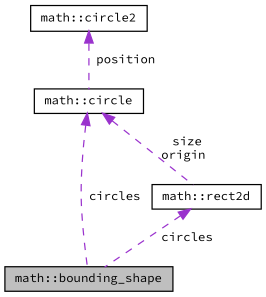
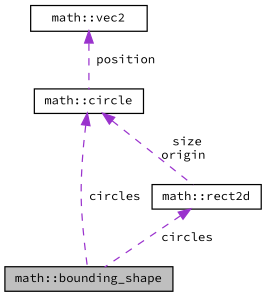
(89, 18) -> (89, 18)
